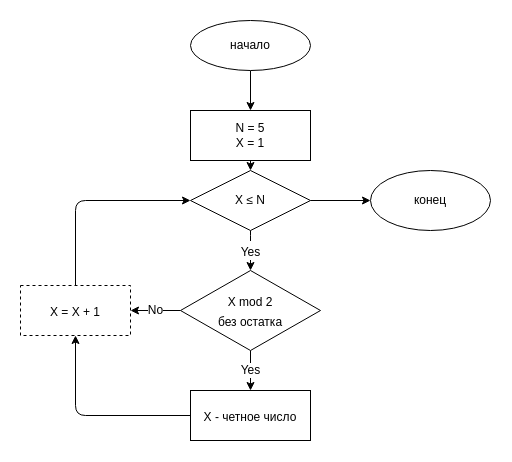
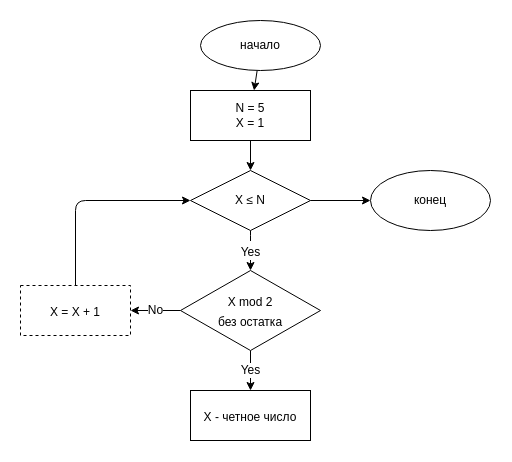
(251, 46) -> (261, 46)
(251, 136) -> (251, 116)
(102, 416) -> none
